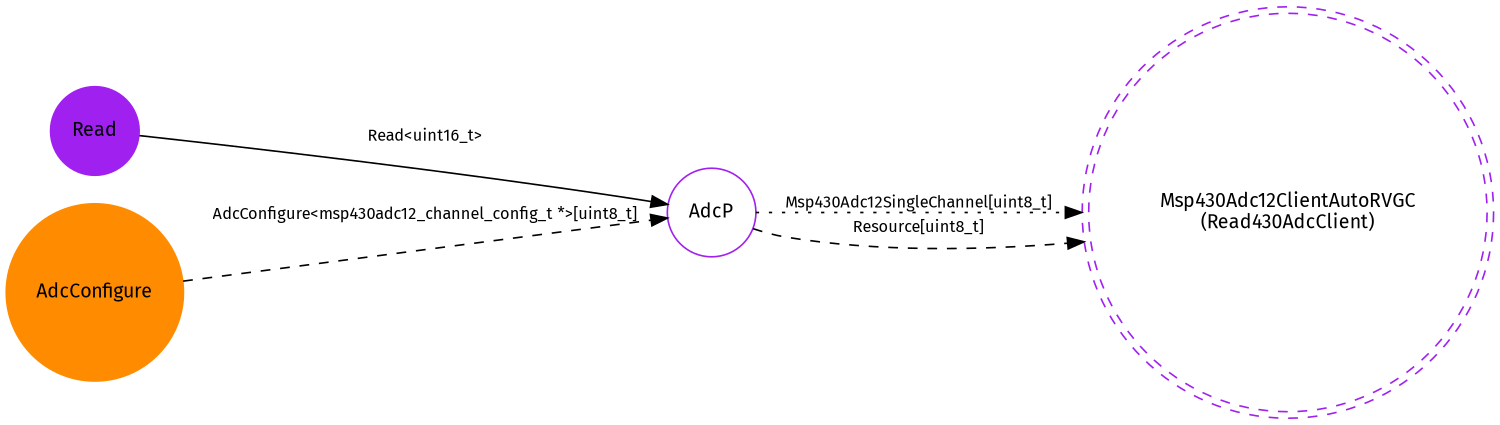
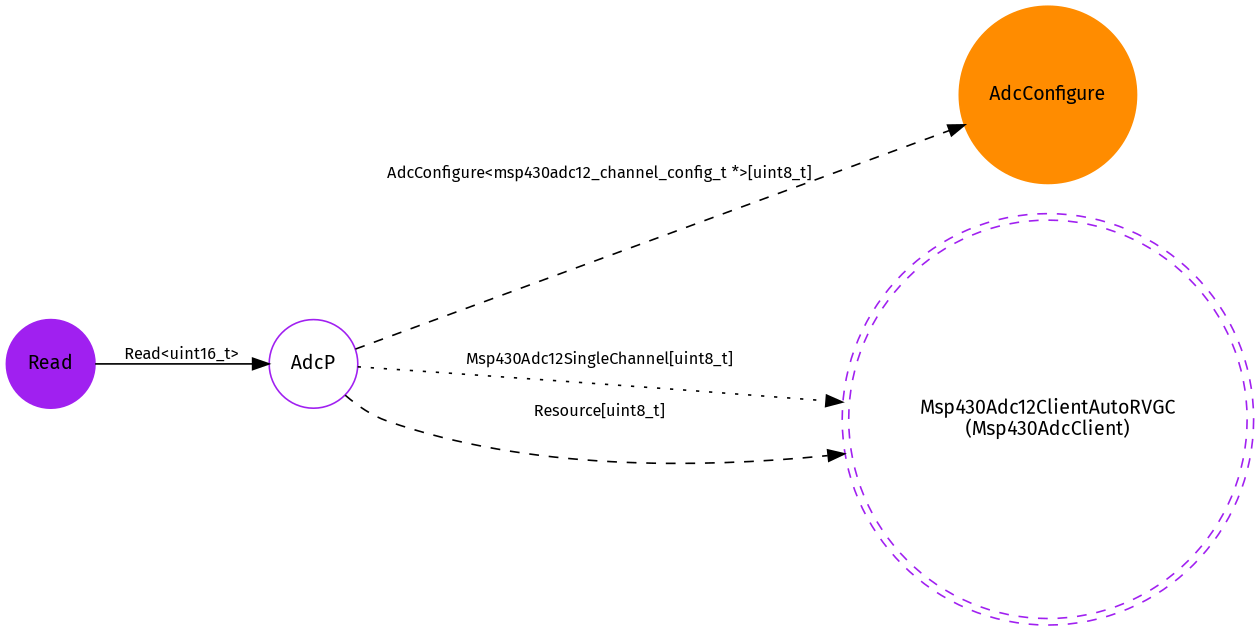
(1288, 213) -> (1048, 419)
(417, 251) -> (652, 240)
